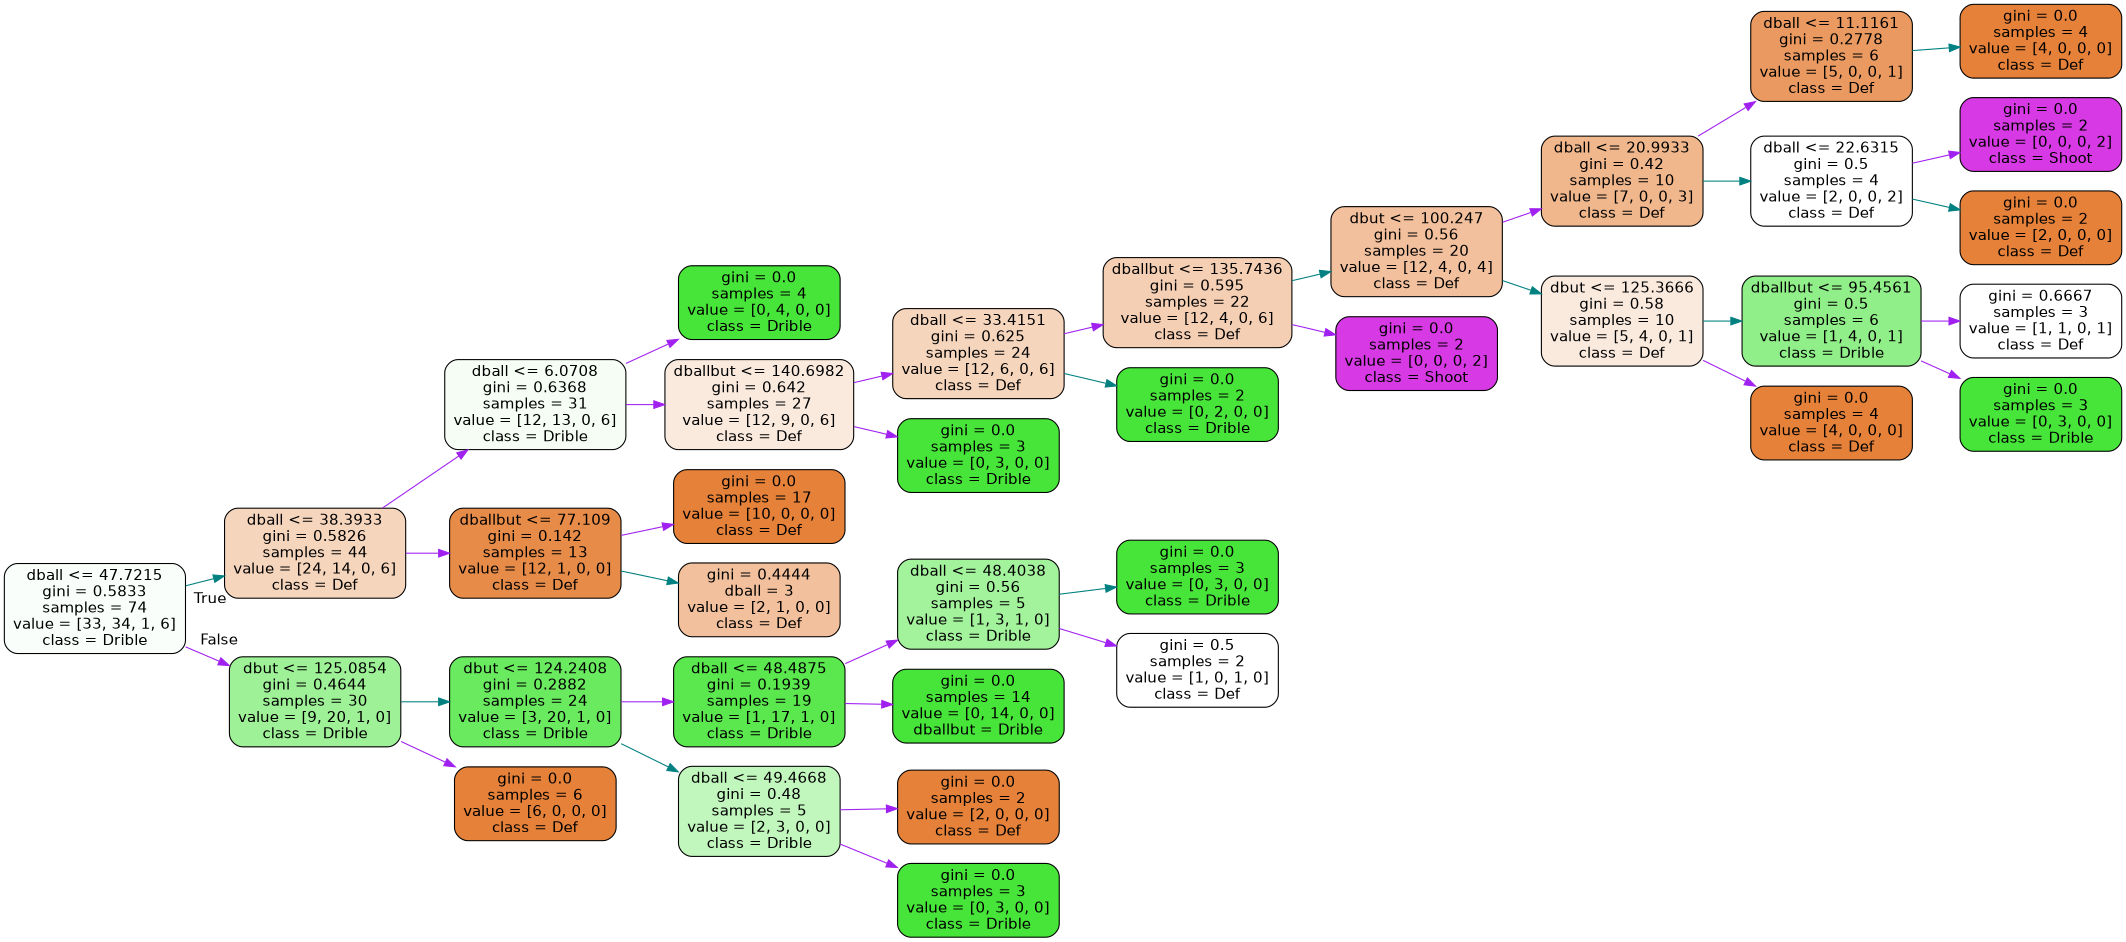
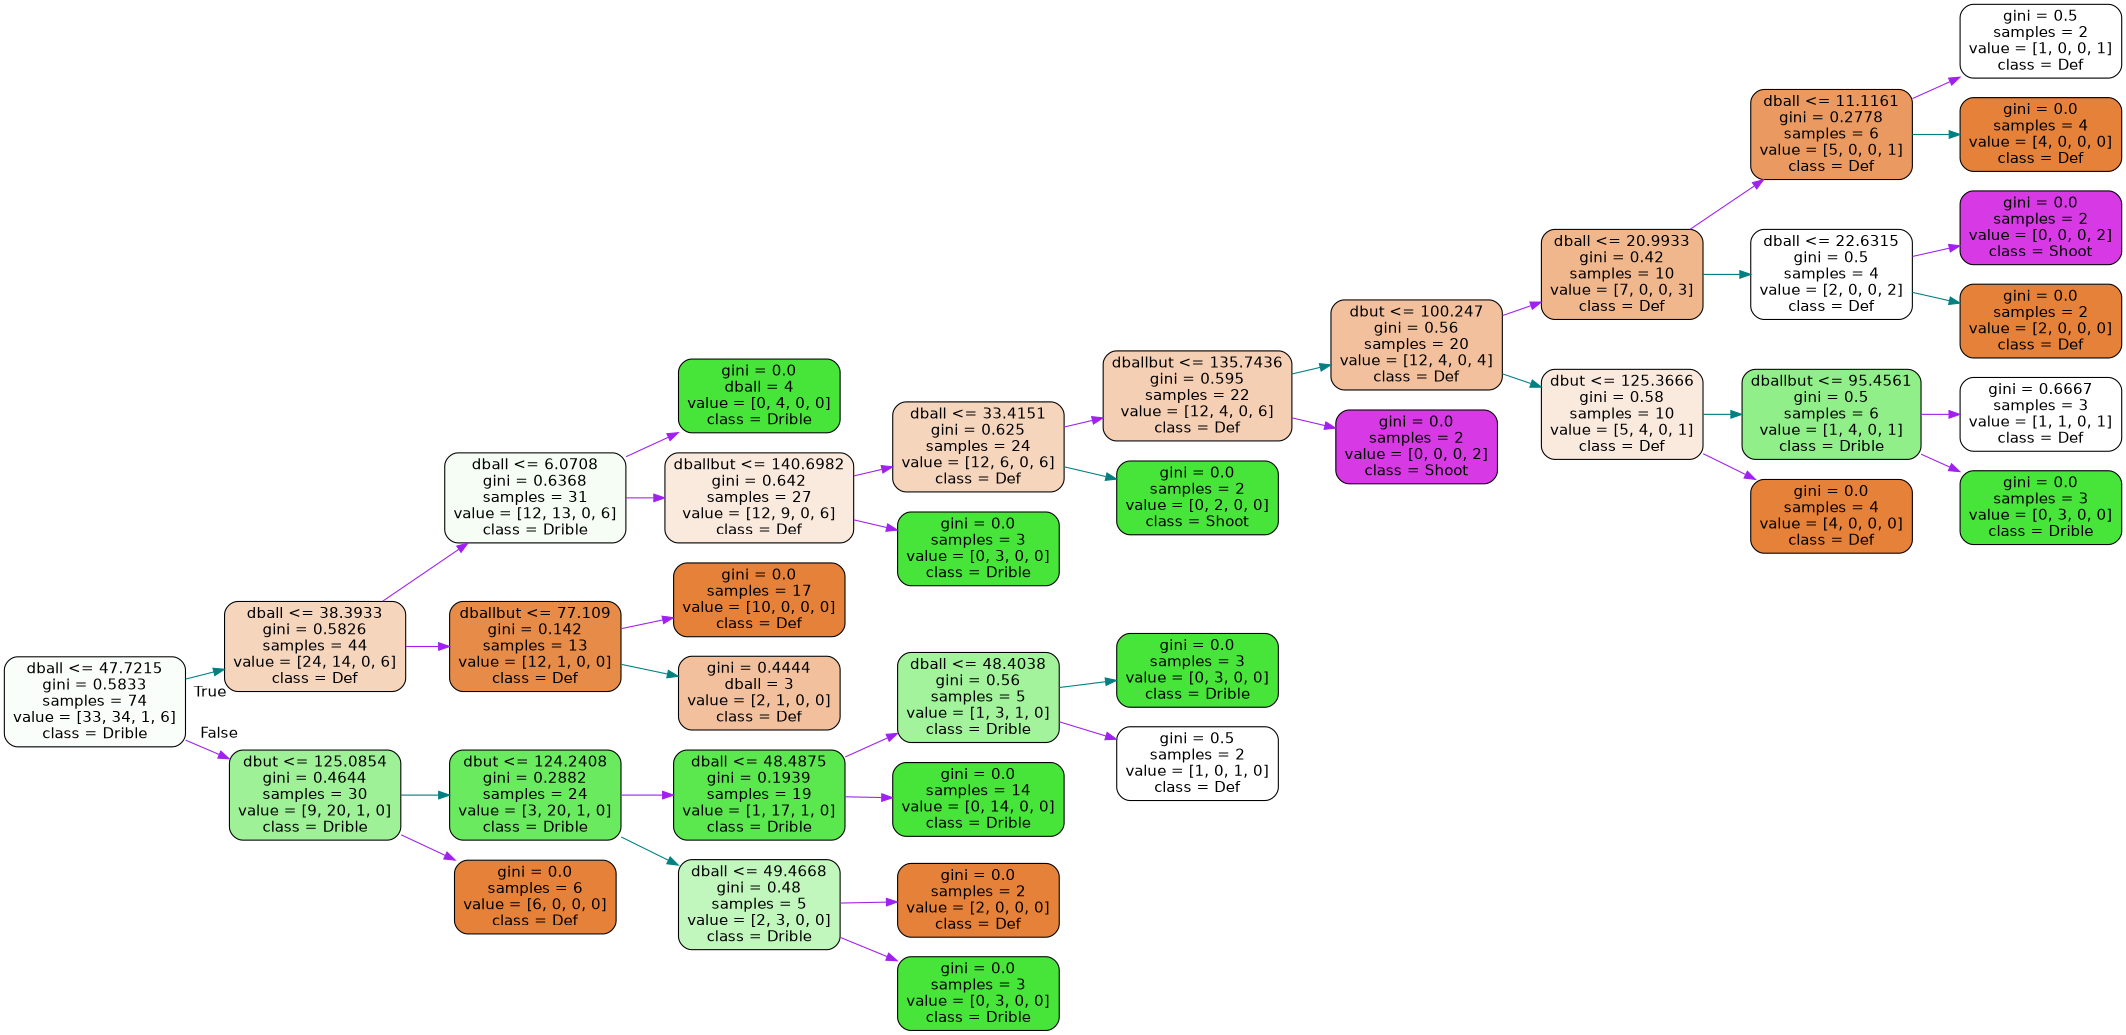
none -> (2041, 41)
(759, 303) -> (759, 396)
(1198, 405) -> (1198, 498)
(978, 706) -> (978, 799)
